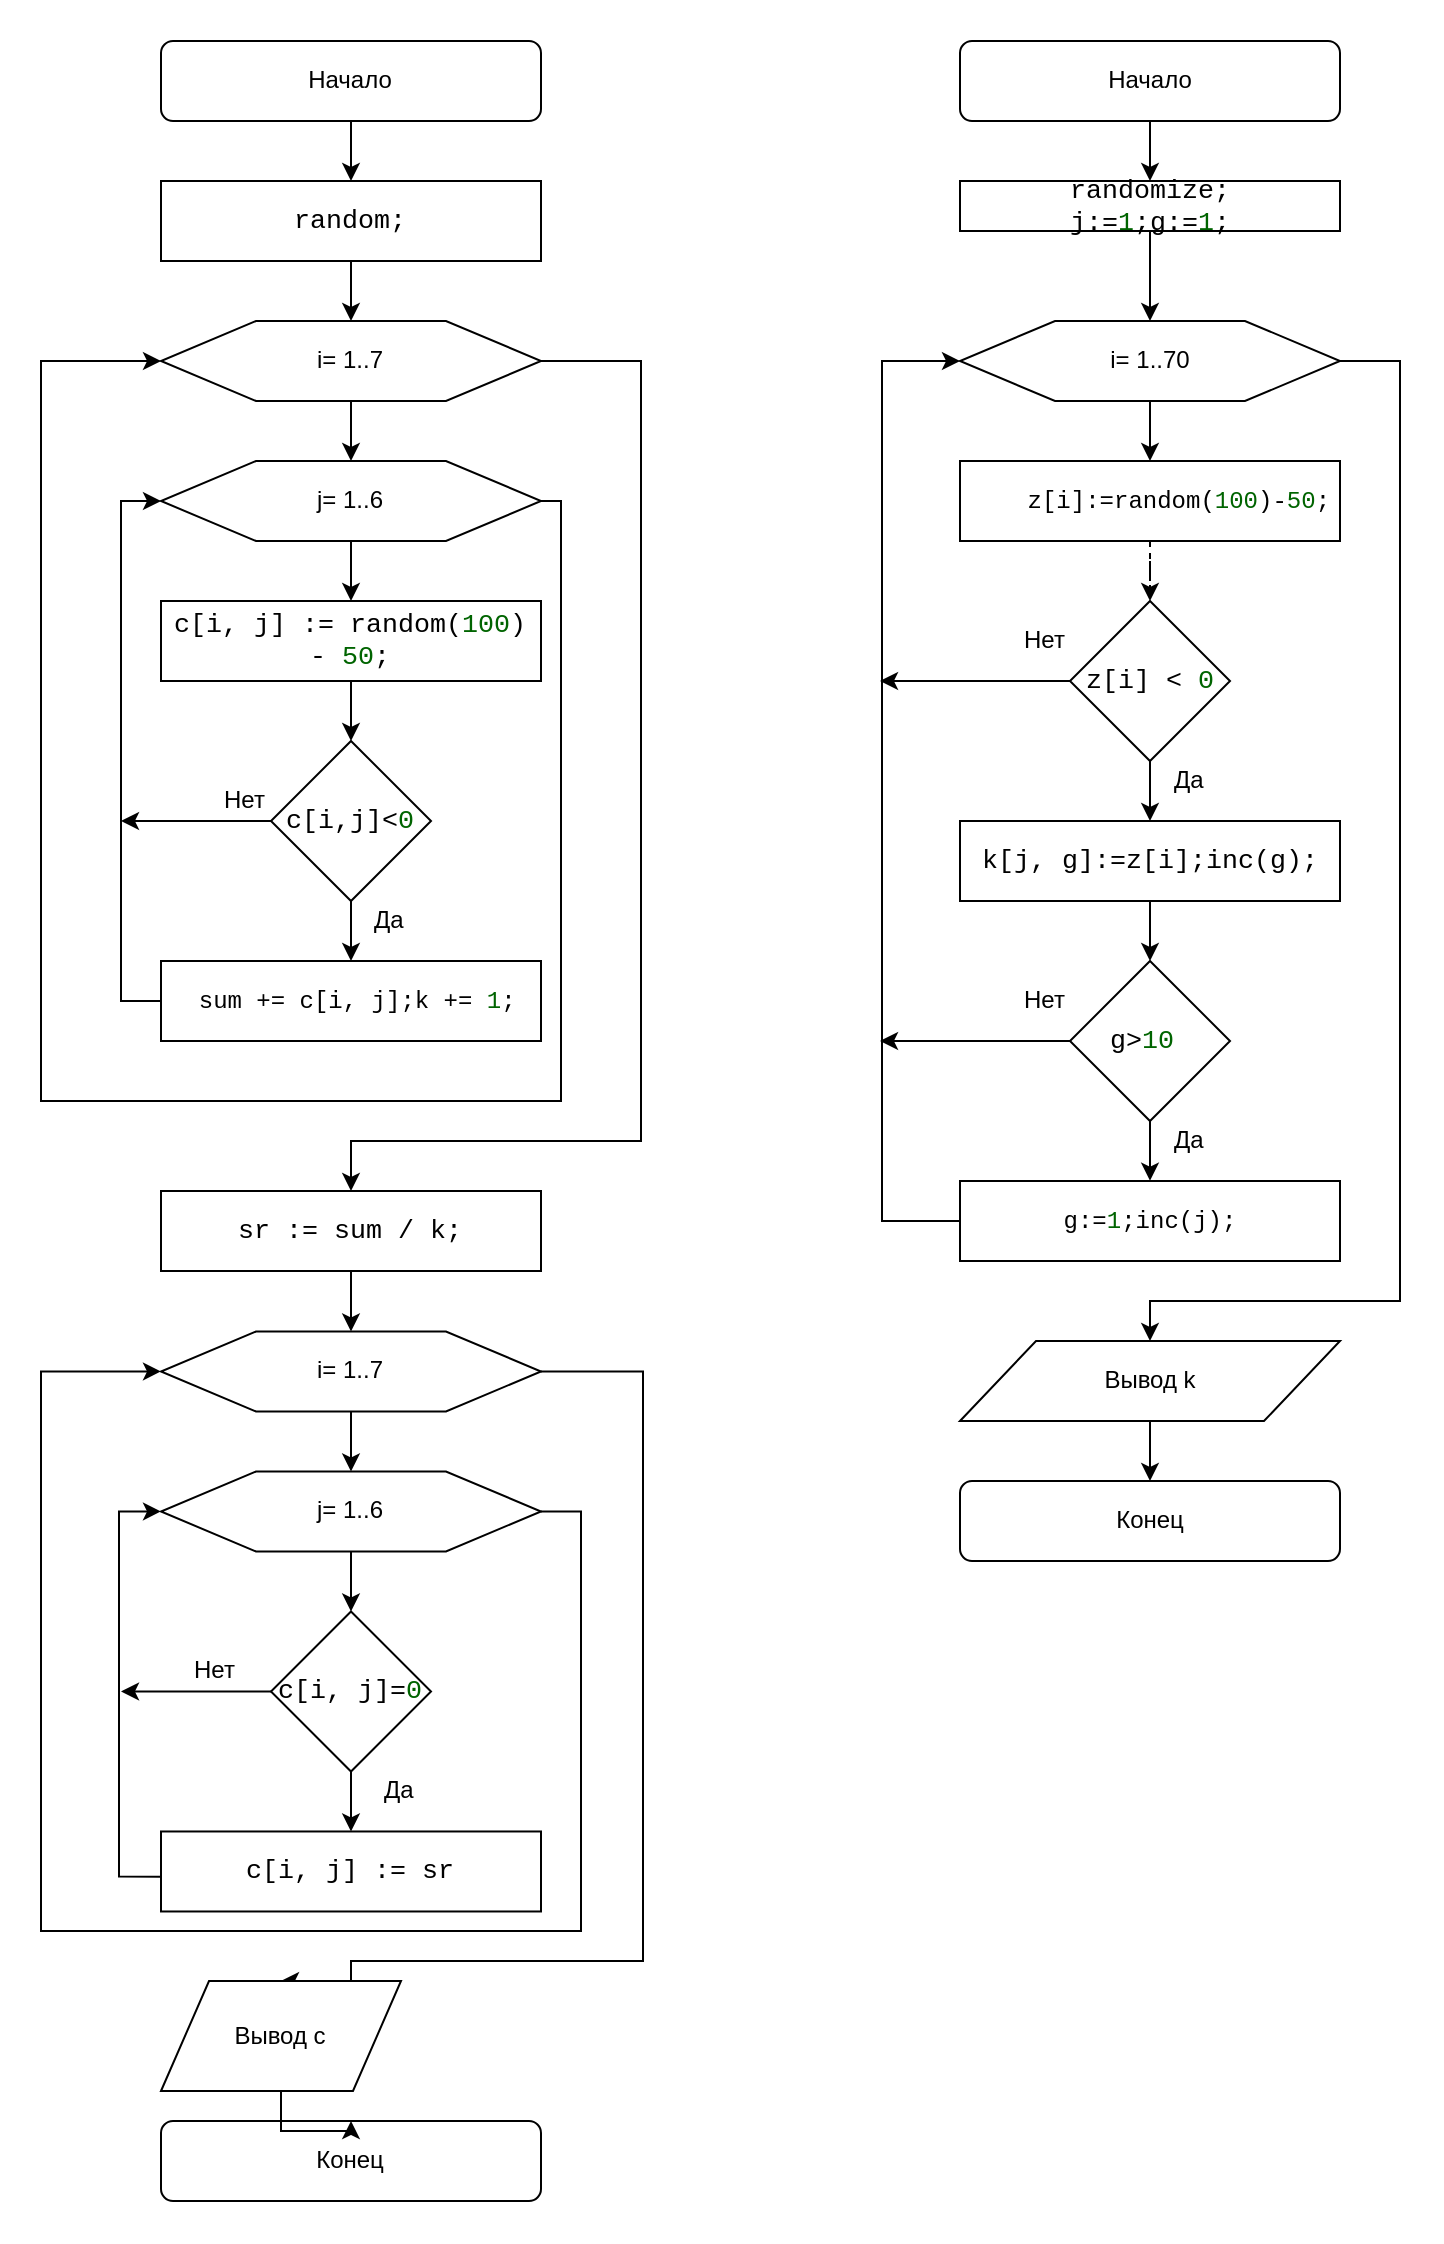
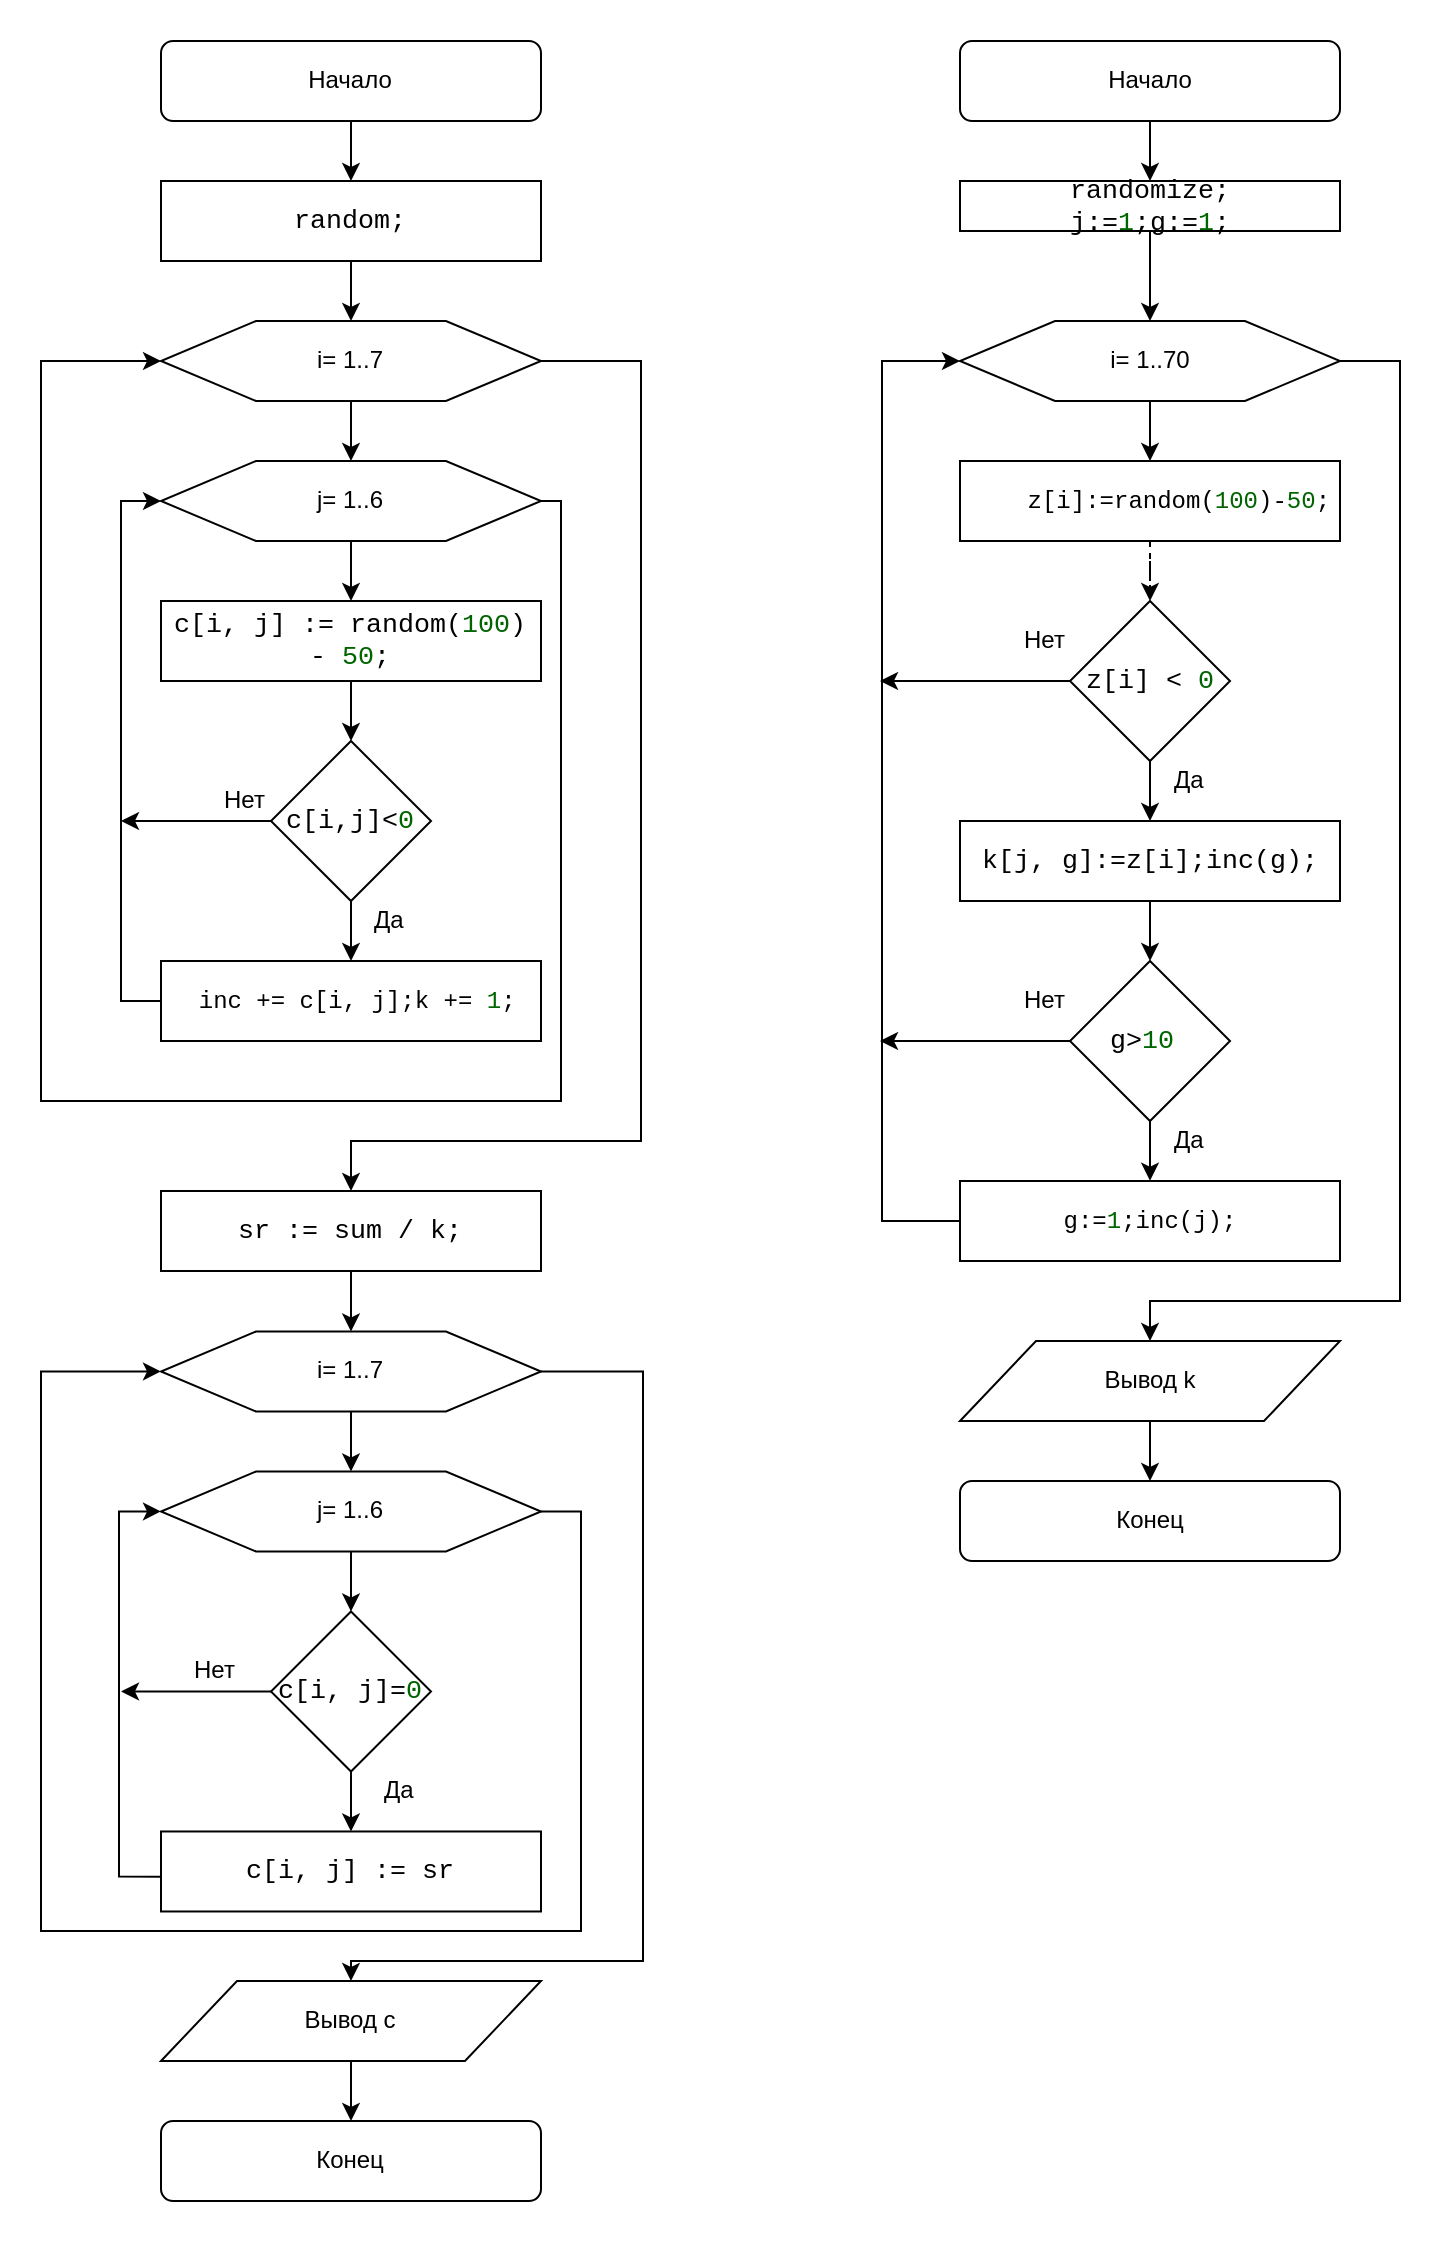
(351, 1001) -> (351, 1001)
(281, 2036) -> (351, 2021)
